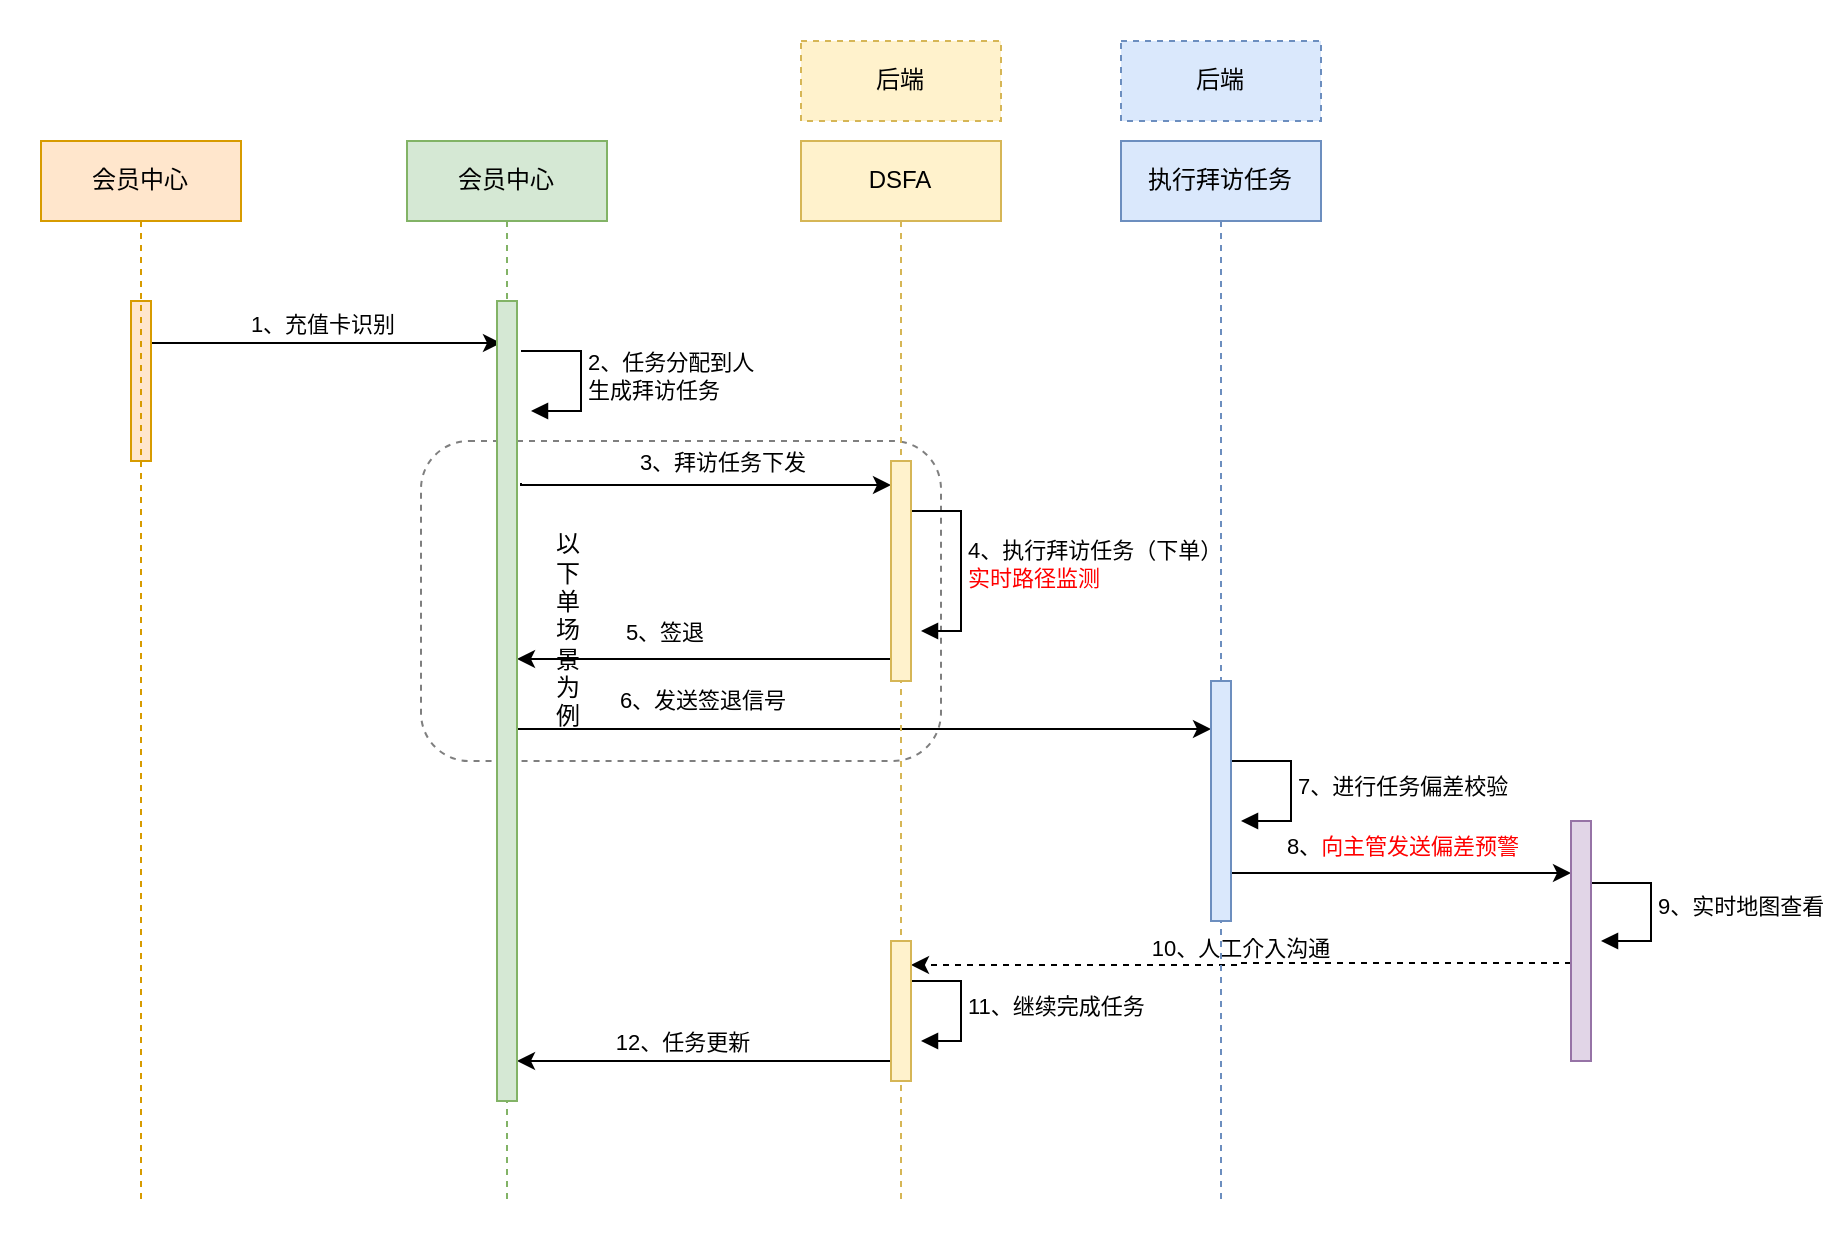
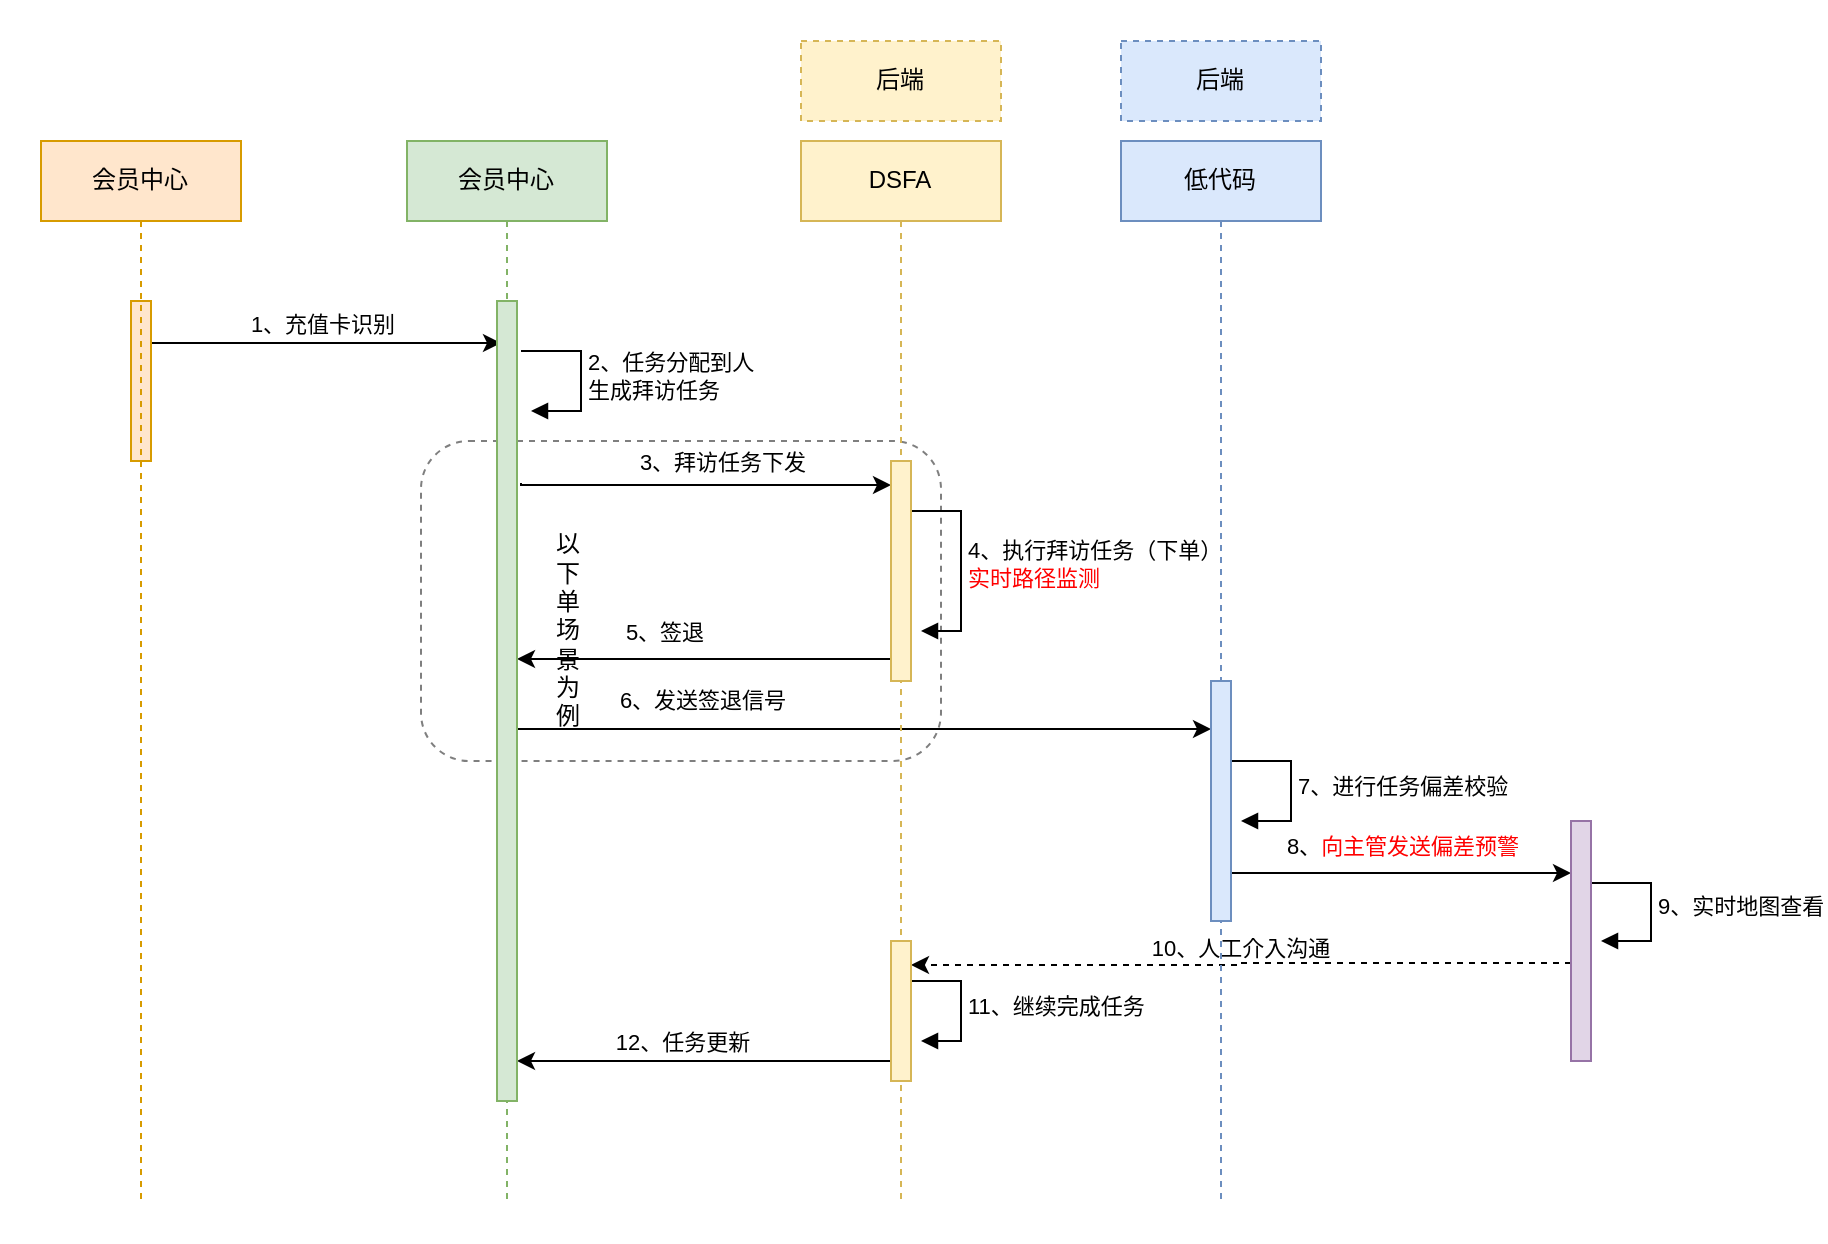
(1221, 181) -> (1221, 181)
